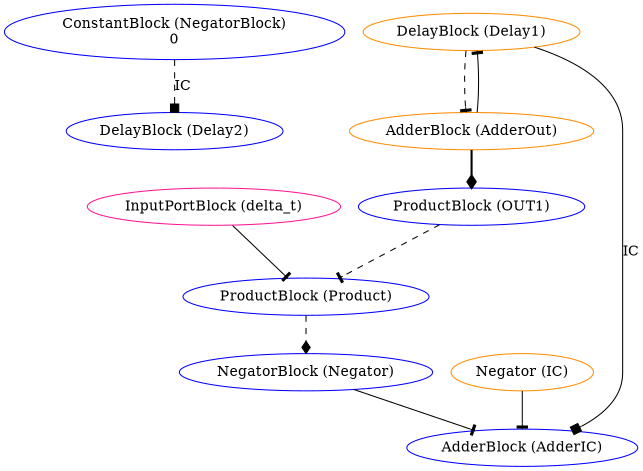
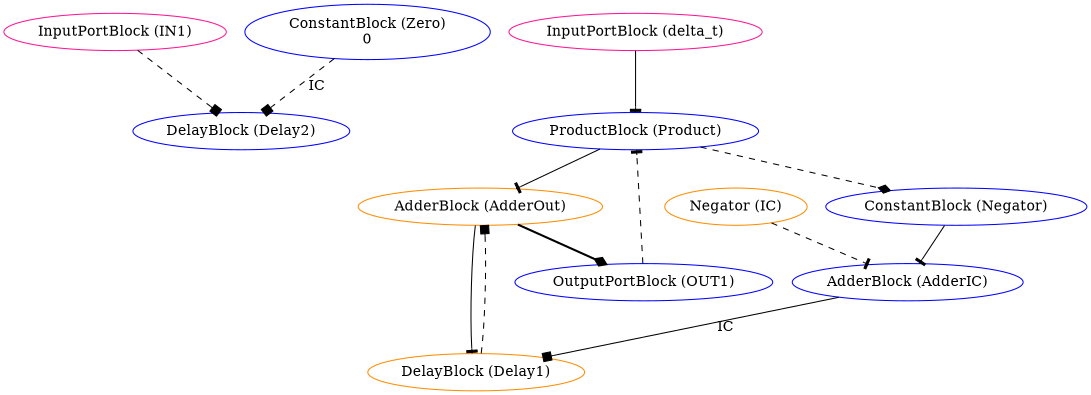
none -> (115, 32)
(175, 32) -> (368, 32)
(465, 79) -> (485, 295)
none -> (560, 168)
(472, 207) -> (644, 282)
(623, 222) -> (696, 326)
(306, 372) -> (956, 207)
(522, 407) -> (818, 243)
